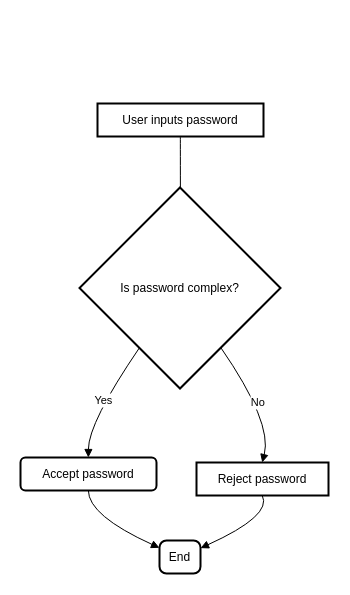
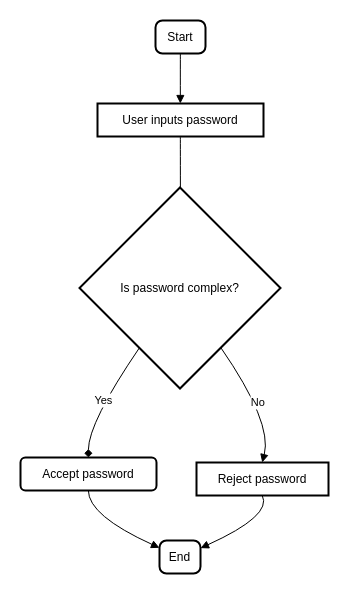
none -> (181, 37)
none -> (180, 75)
(89, 448) -> (89, 449)
